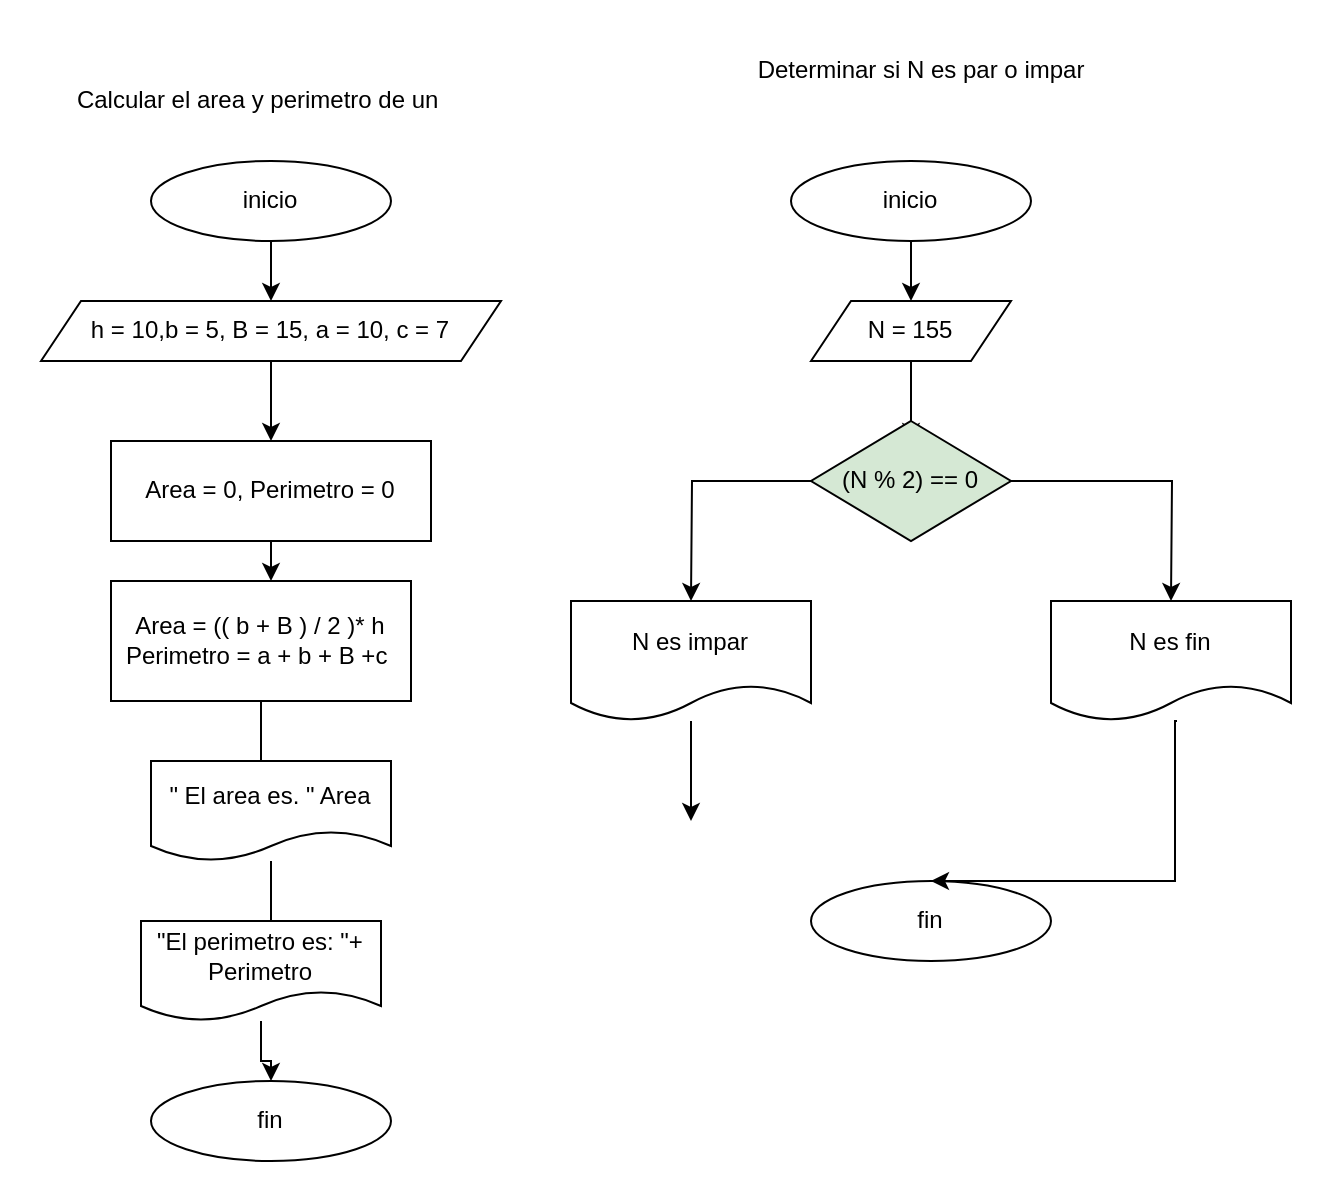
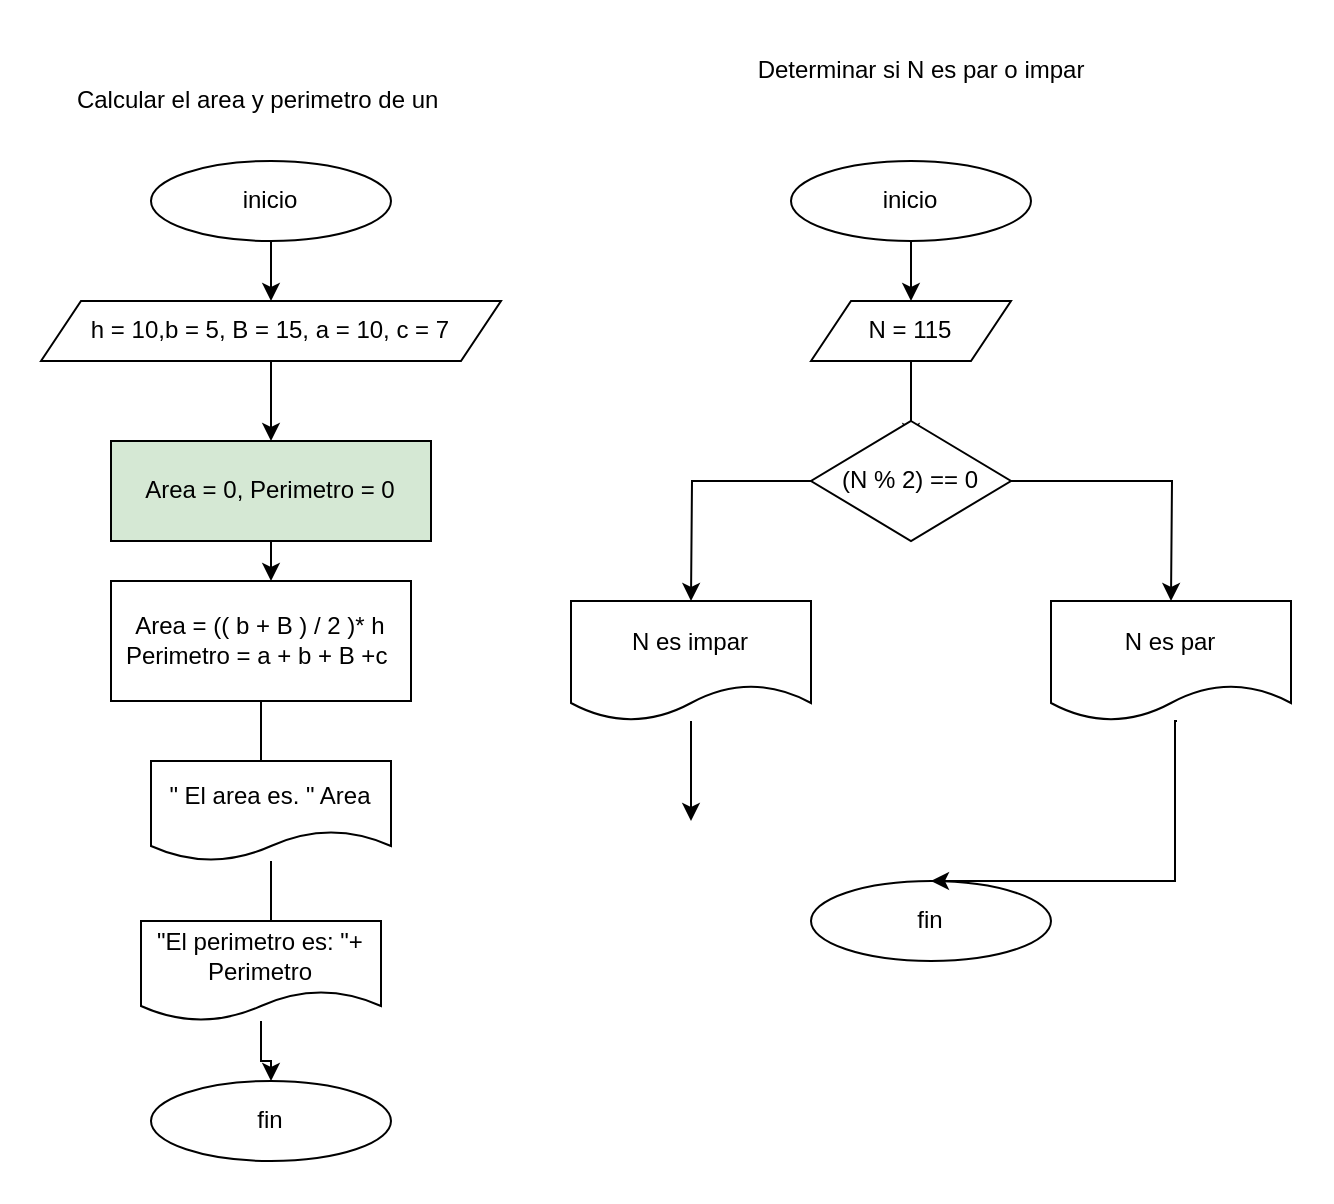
(911, 331) -> (911, 331)
(911, 481) -> (911, 481)
(271, 491) -> (271, 491)
(1171, 643) -> (1171, 643)
